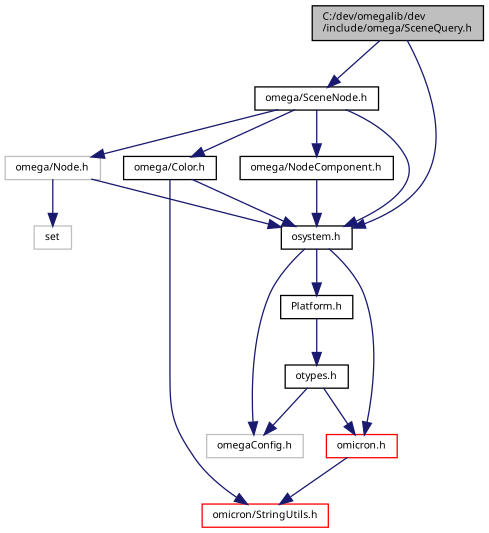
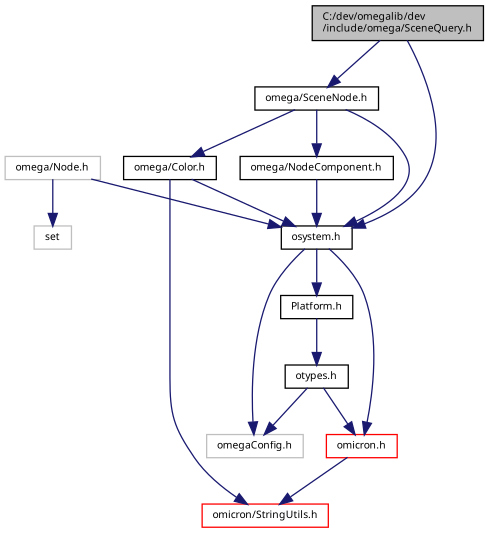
(191, 132) -> none
